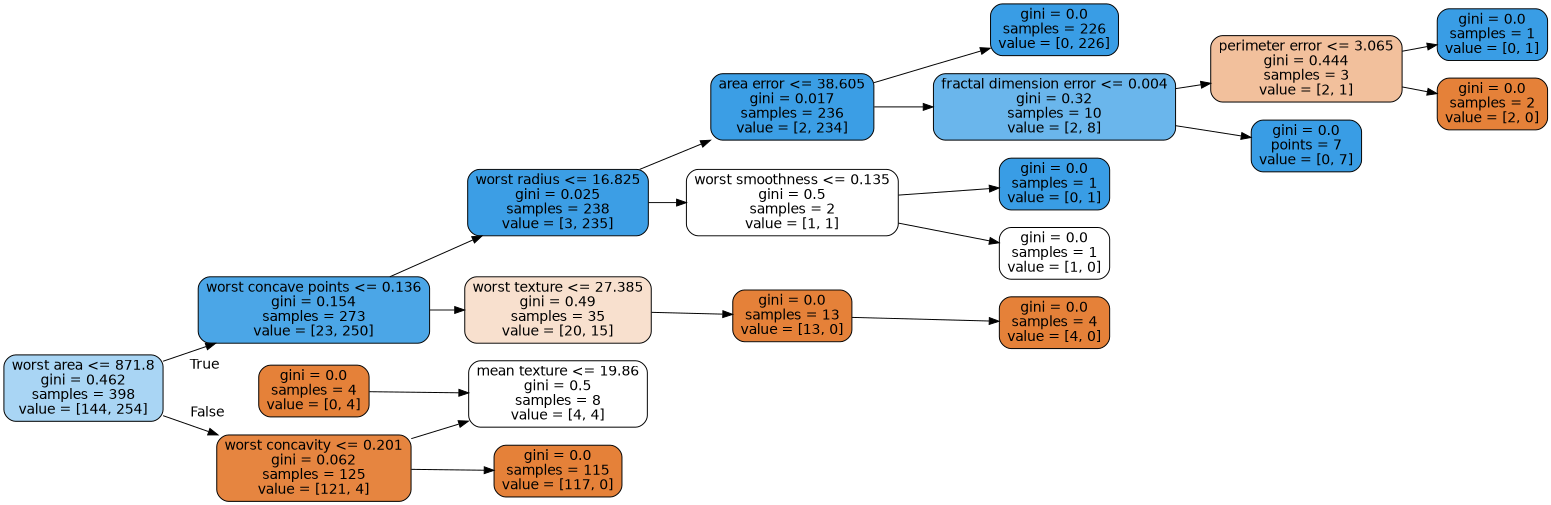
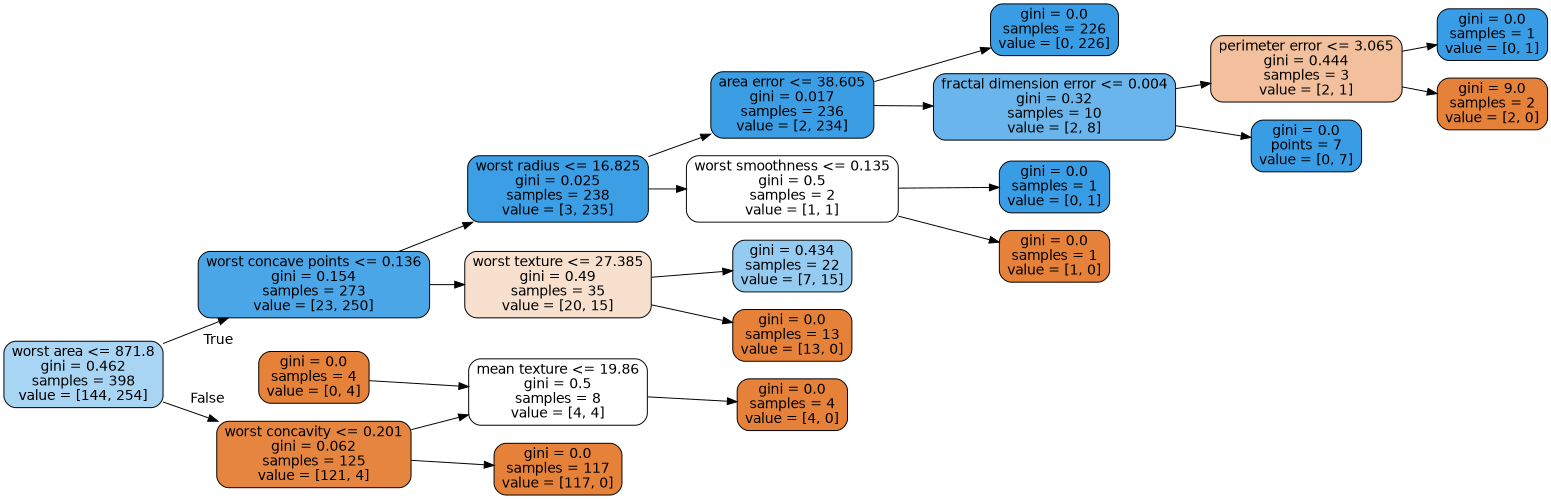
(1492, 104) -> (1492, 104)
(1054, 253) -> (1054, 256)
none -> (792, 266)
(921, 319) -> (687, 399)
(558, 471) -> (558, 469)
